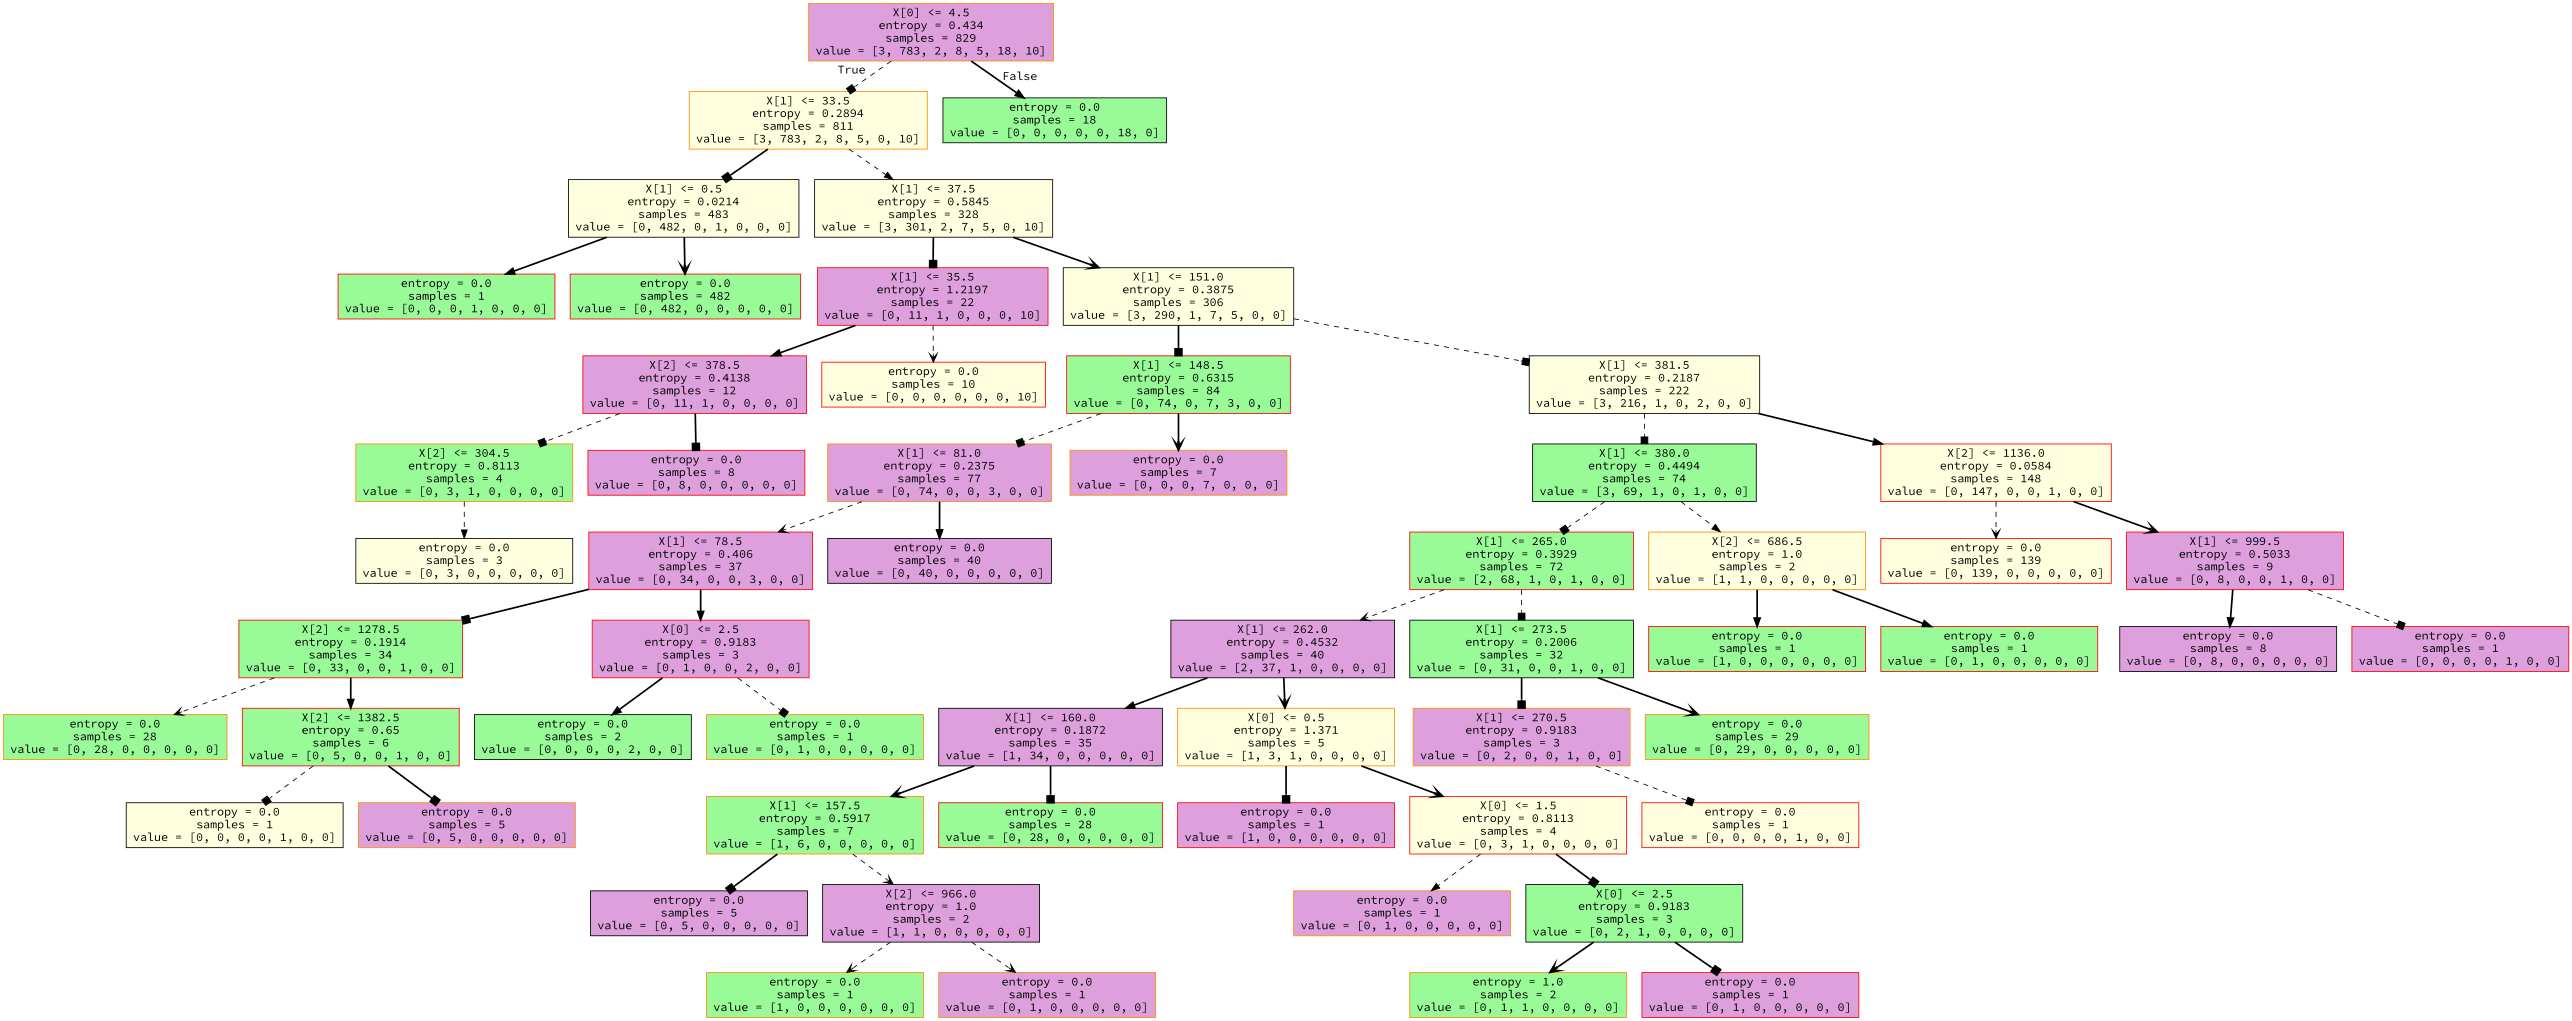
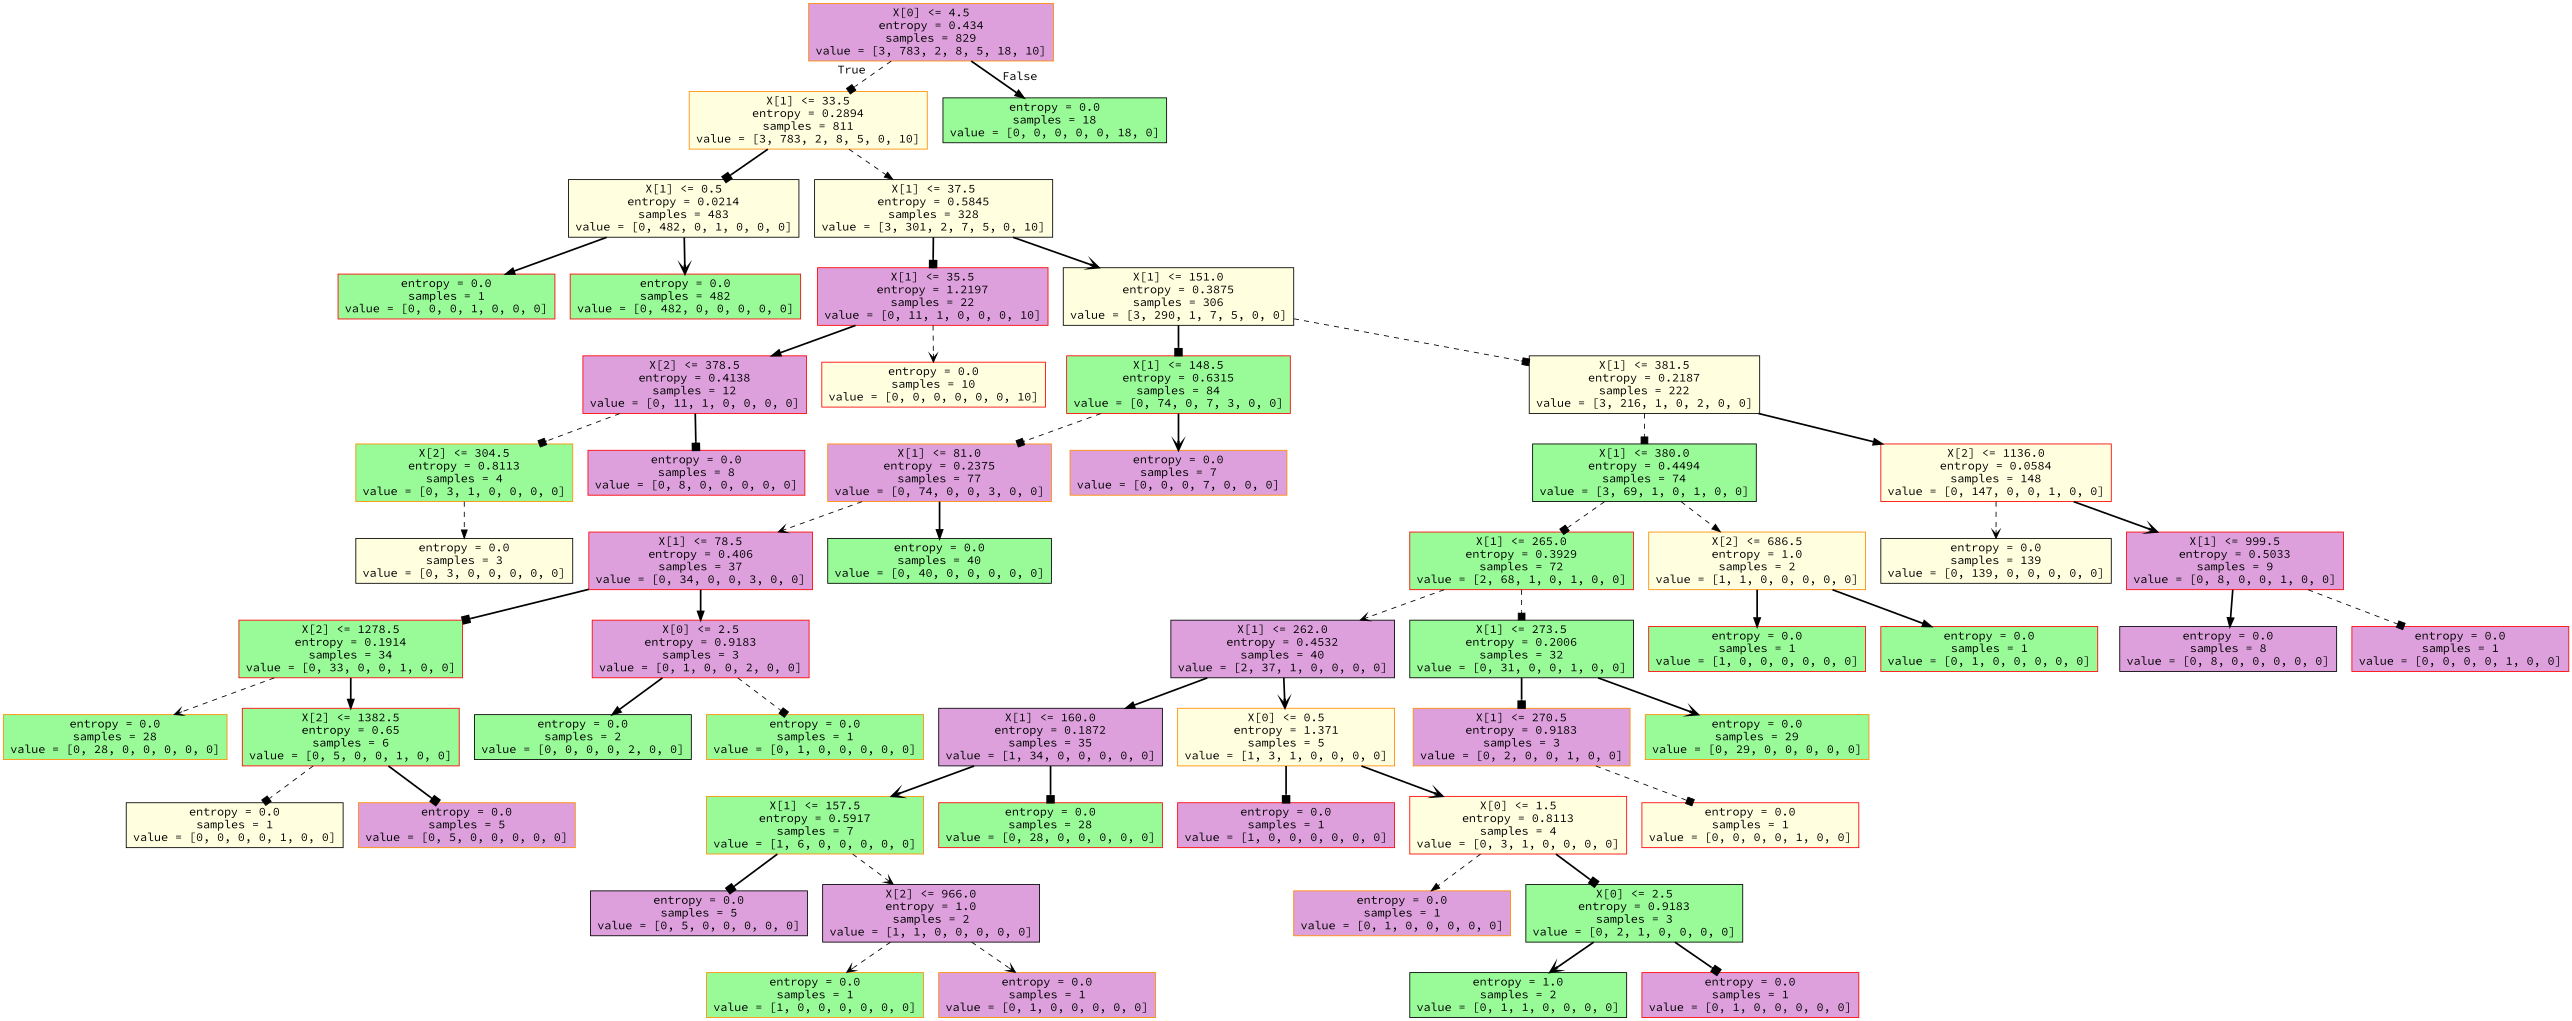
(940, 561) -> (940, 561)
(1996, 561) -> (1996, 561)
(1518, 995) -> (1518, 995)
